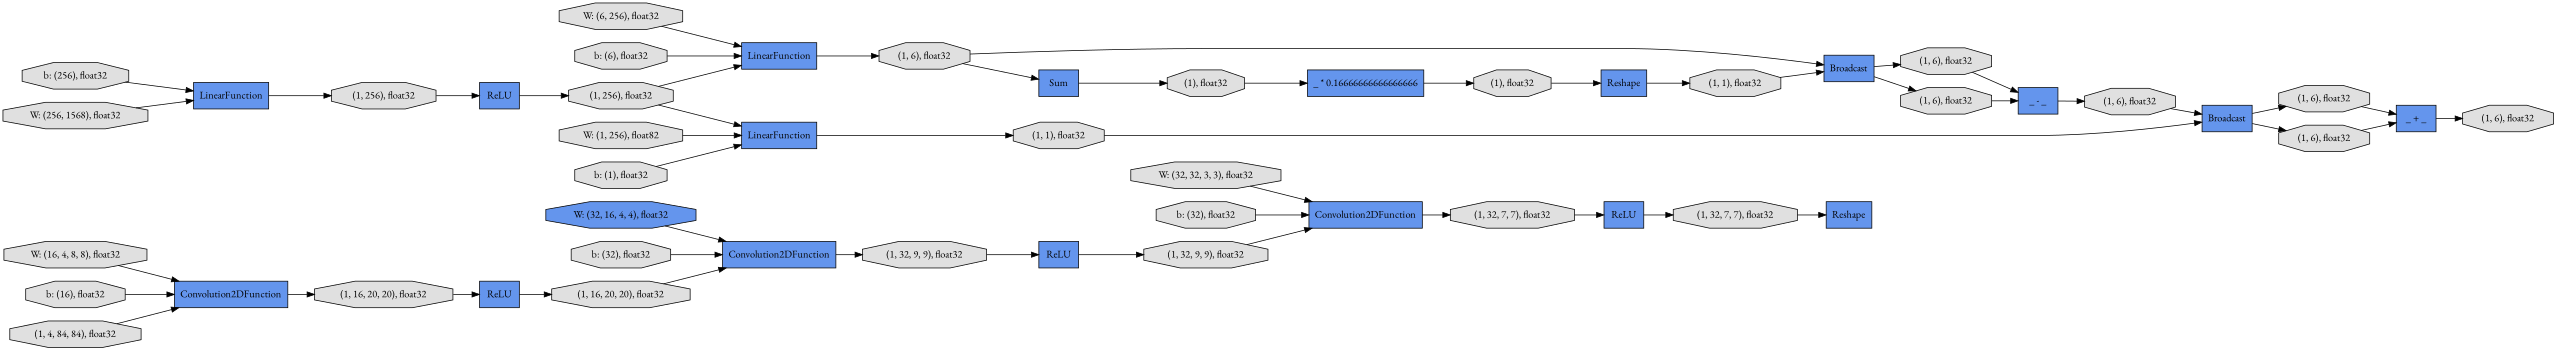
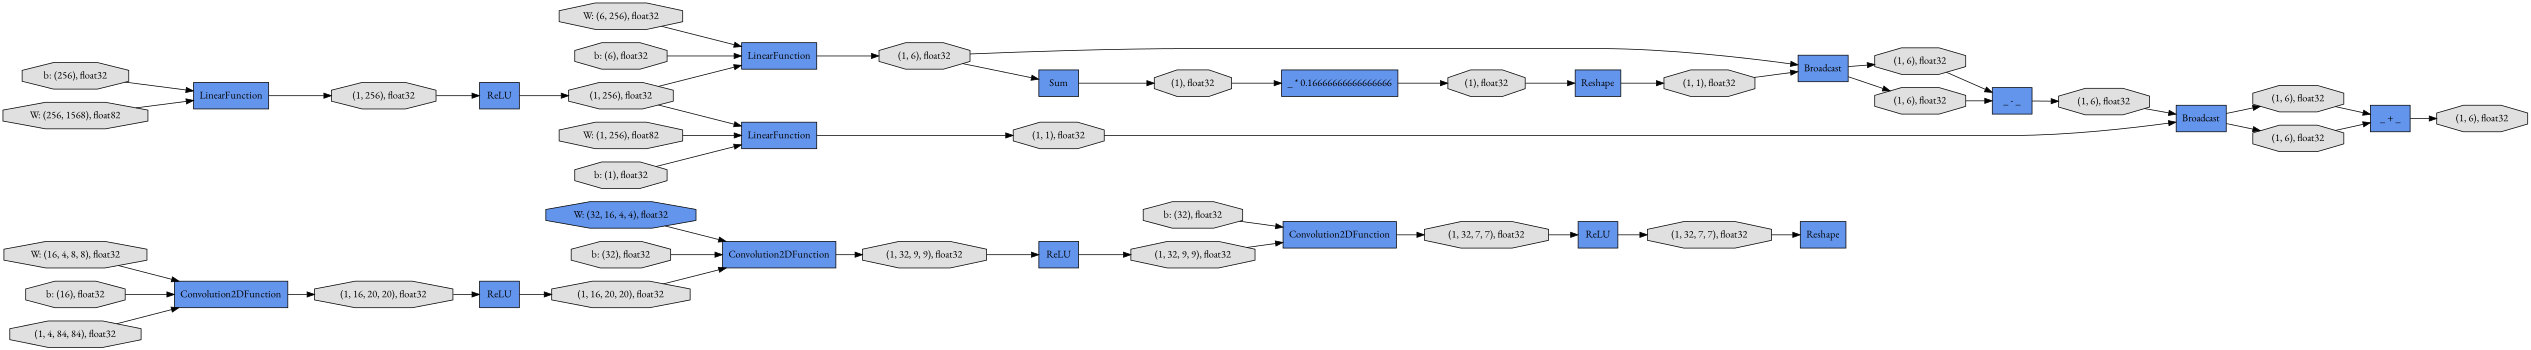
(75, 116) -> (75, 116)
(1206, 175) -> none
